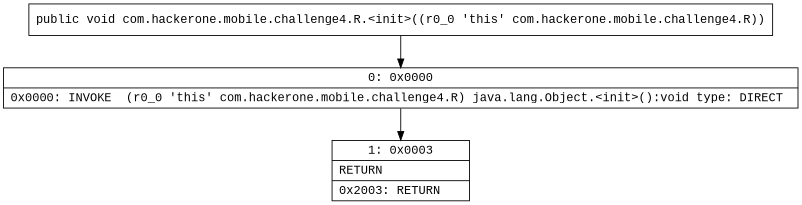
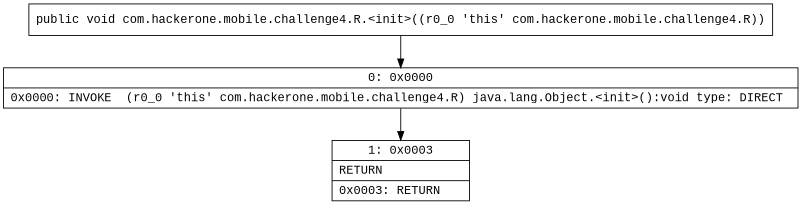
(401, 190) -> (401, 190)
